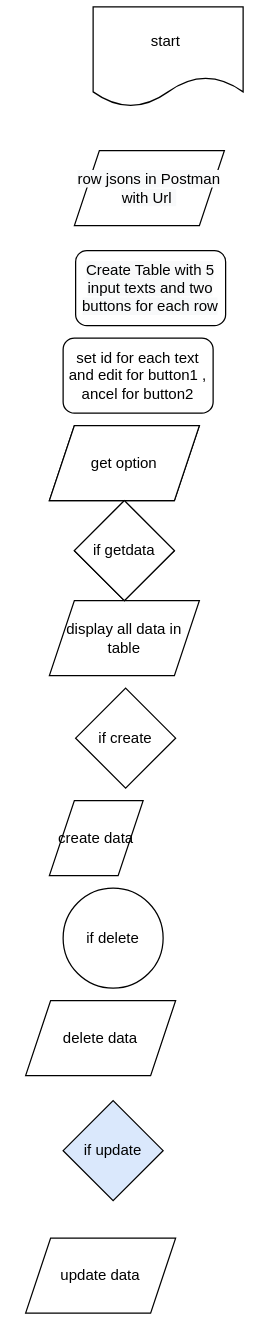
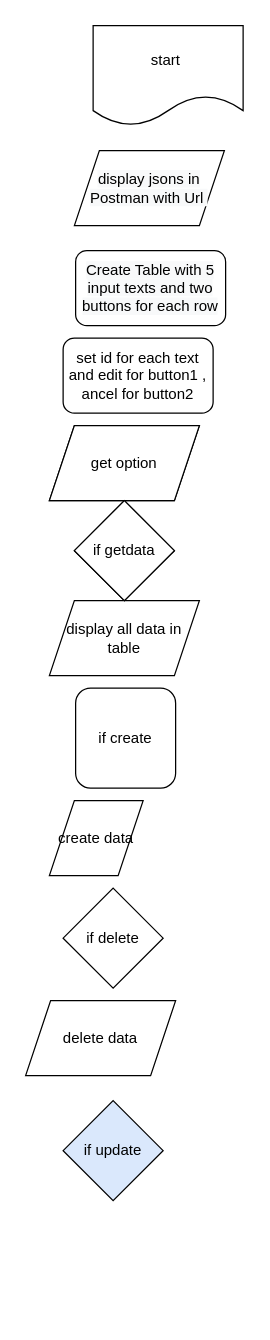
(168, 57) -> (168, 76)
(149, 188) -> (149, 188)
(126, 738) -> (126, 738)
(113, 938) -> (113, 938)
(101, 1276) -> none
